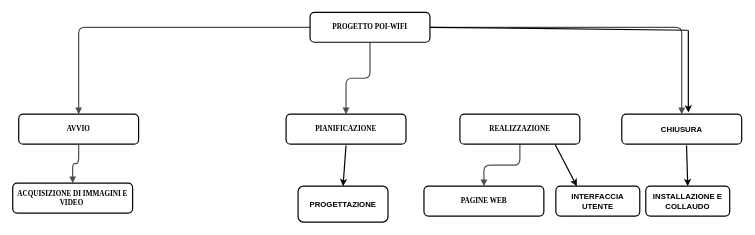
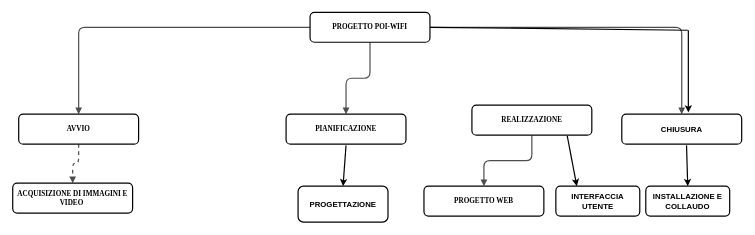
(520, 129) -> (532, 120)
(76, 164) -> (76, 164)
(484, 201) -> (484, 201)
